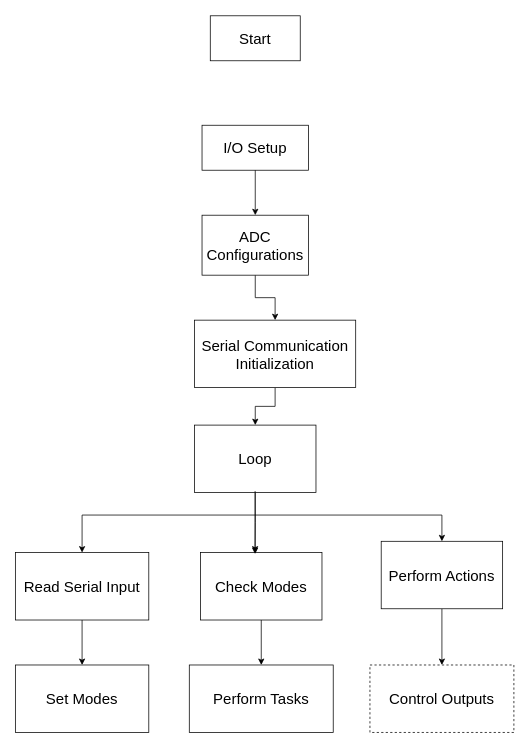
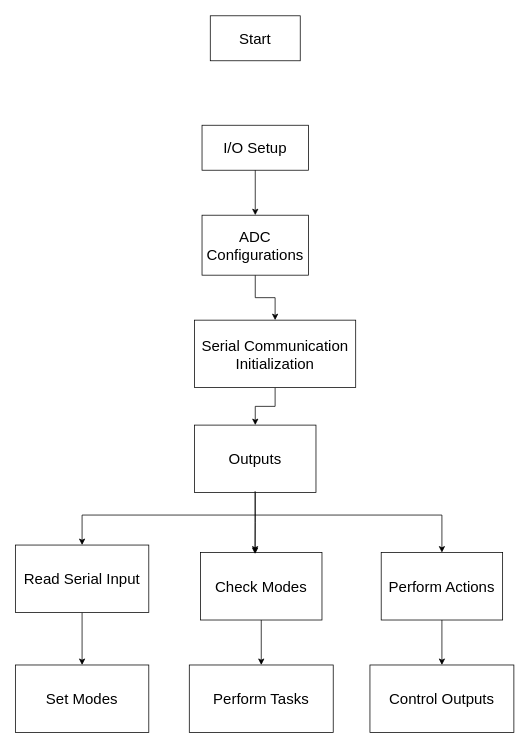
(255, 459) -> (255, 459)
(442, 575) -> (442, 586)
(82, 586) -> (82, 579)
(442, 699) -> (442, 699)
